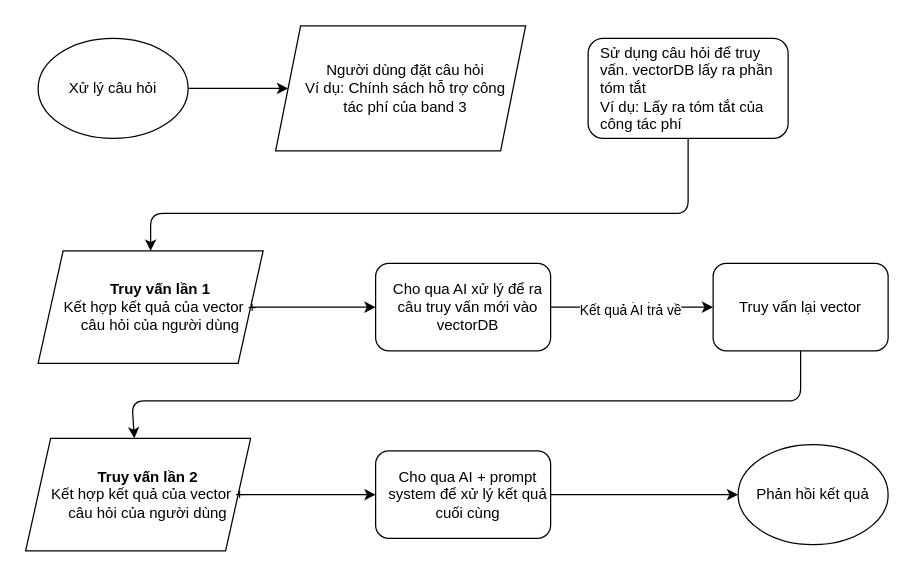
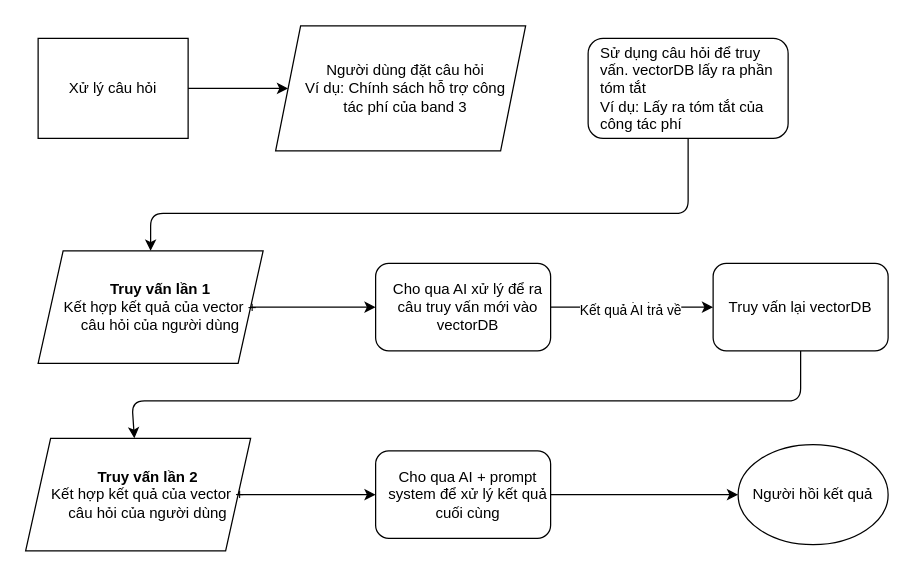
(113, 88) -> (113, 88)
(801, 307) -> (801, 307)
(813, 494) -> (813, 494)
